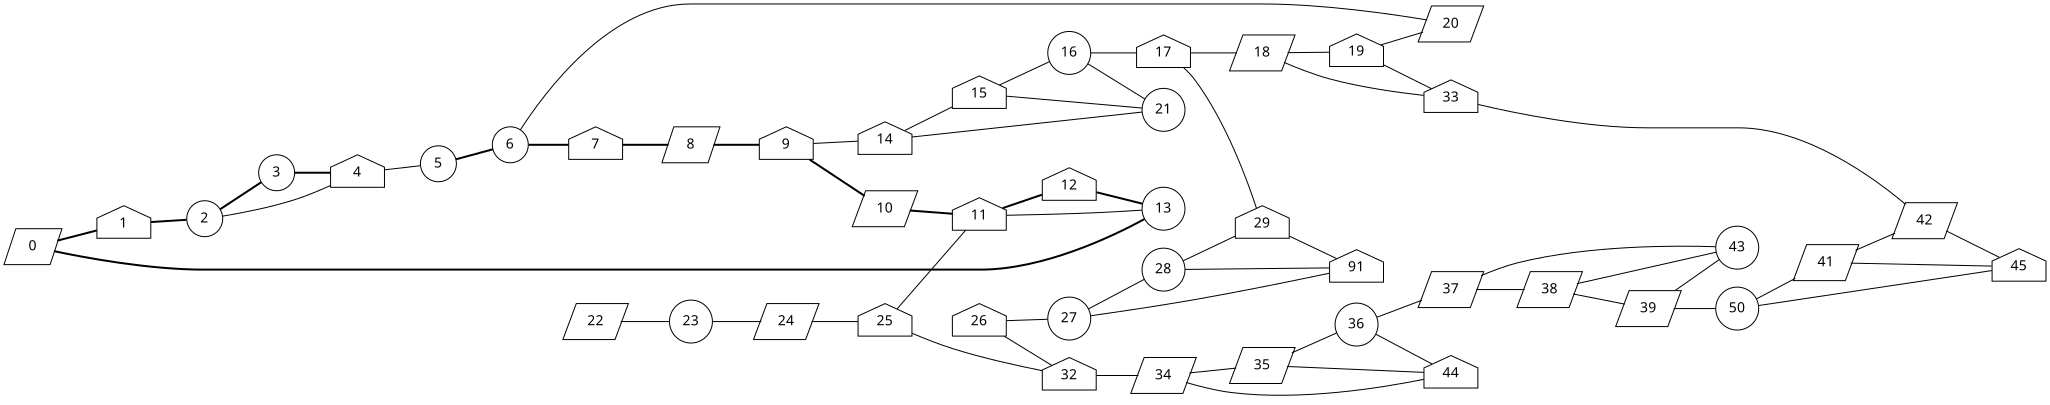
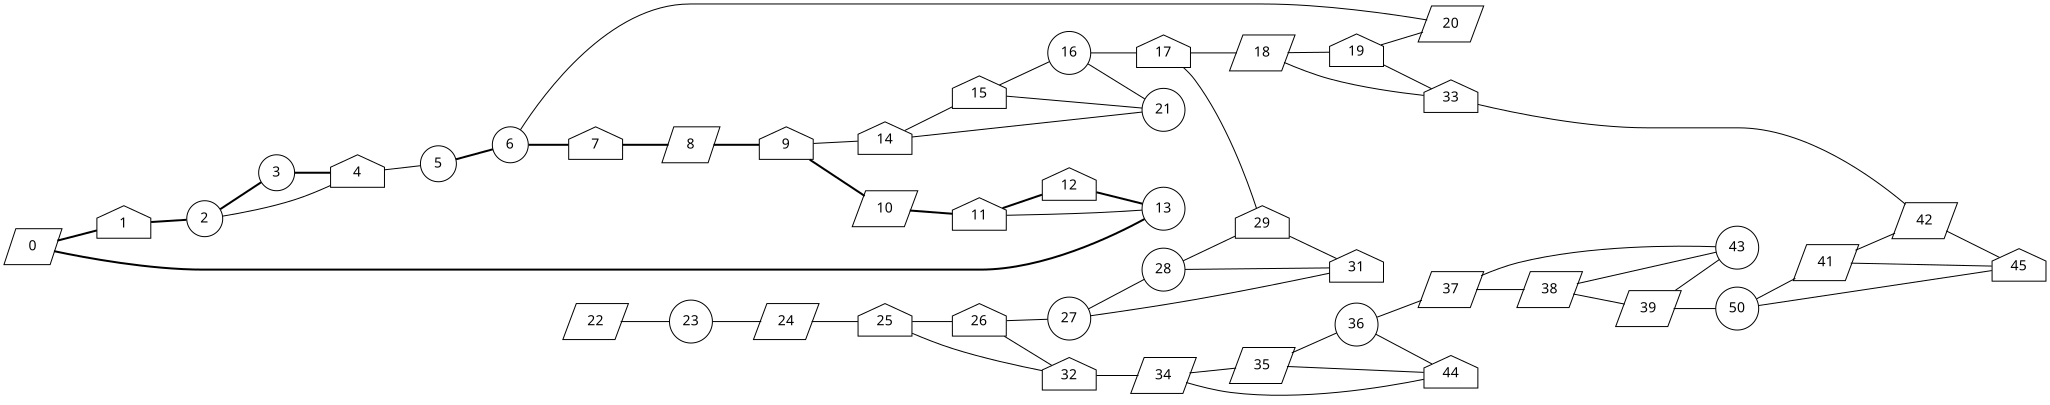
(1357, 268) -> (1357, 268)
(924, 278) -> (932, 322)
